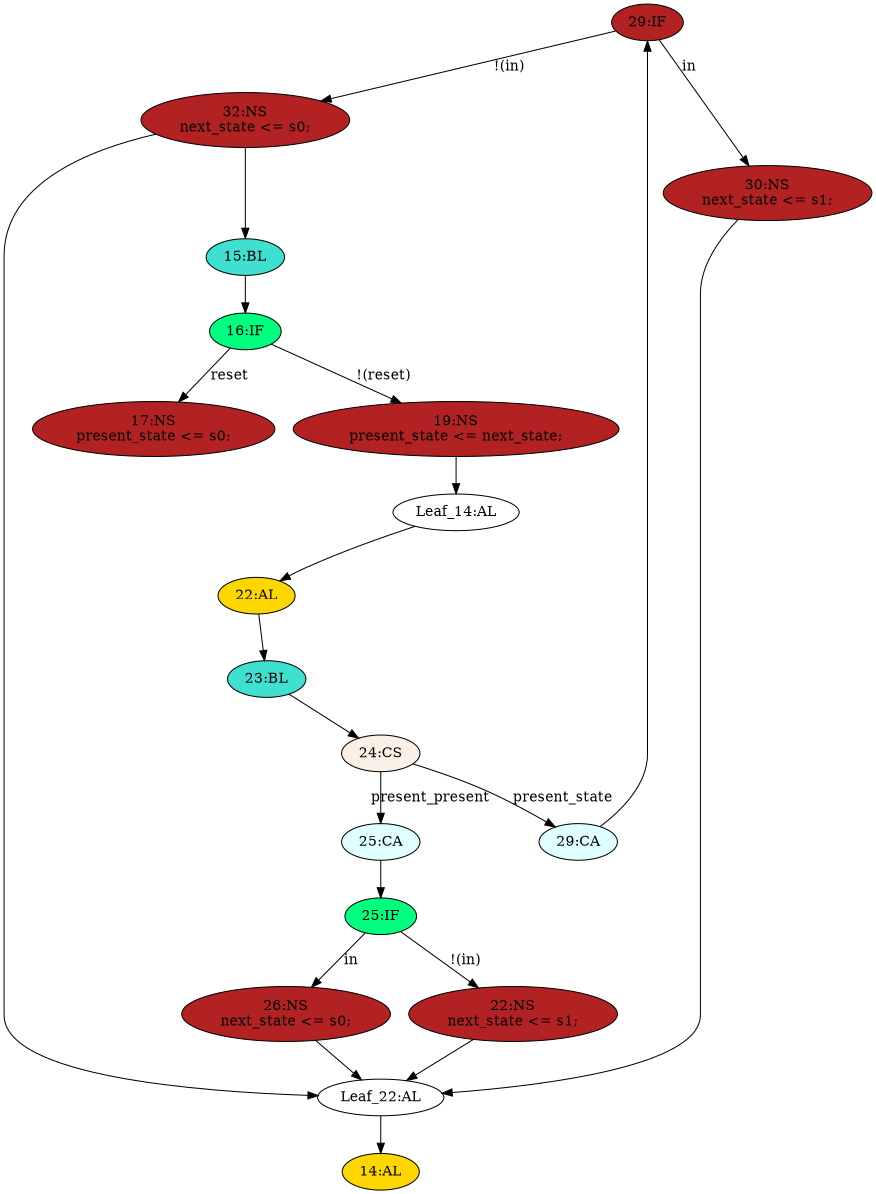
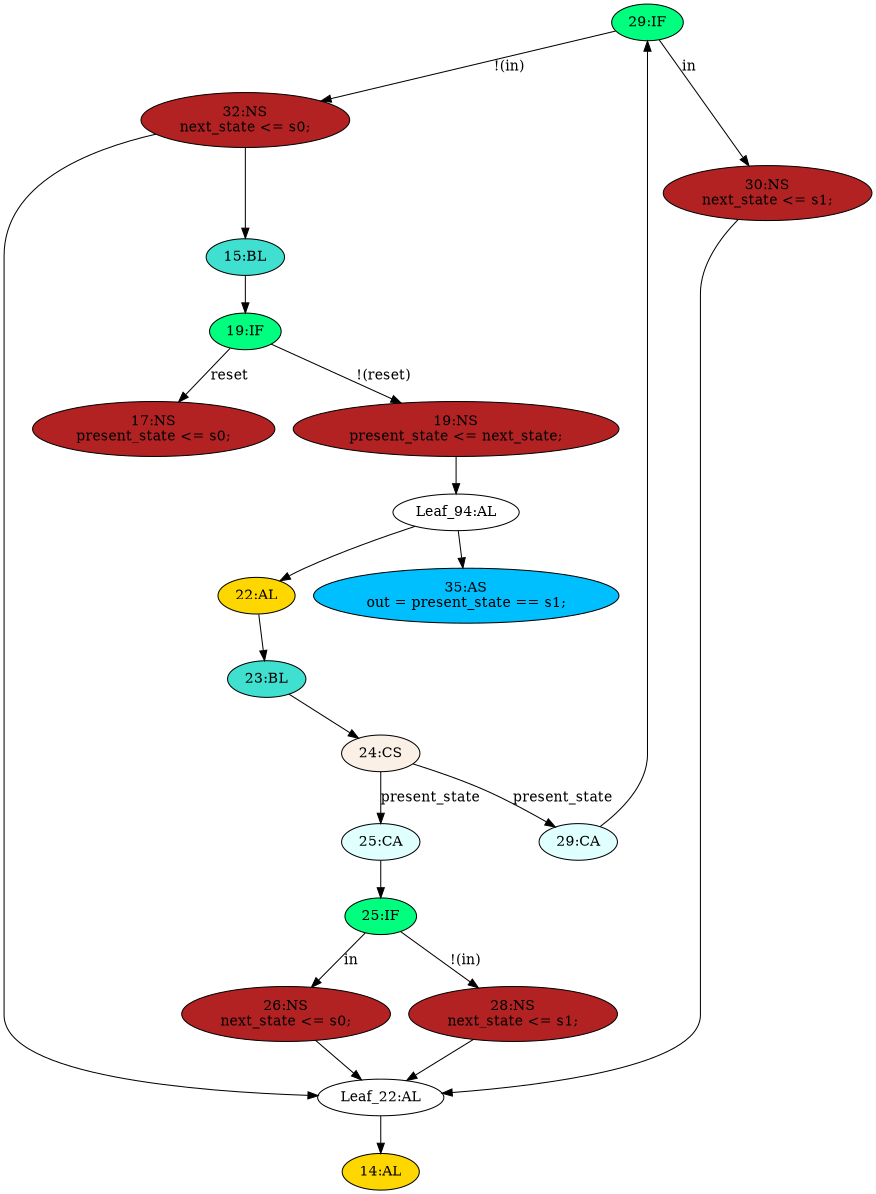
(647, 22) -> (647, 22)
(245, 331) -> (245, 331)
(456, 512) -> (456, 512)
none -> (466, 596)
(431, 798) -> (431, 798)
(513, 1014) -> (513, 1014)
